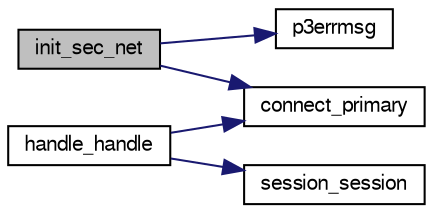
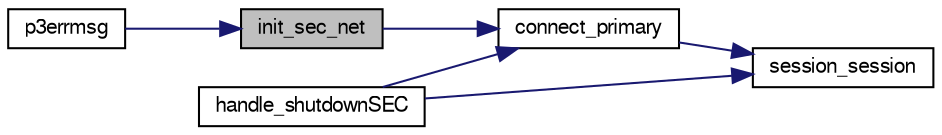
(207, 39) -> (172, 29)
none -> (706, 47)
(89, 146) -> (312, 107)
